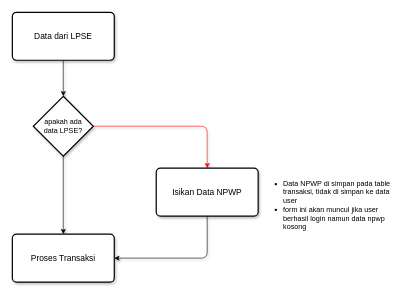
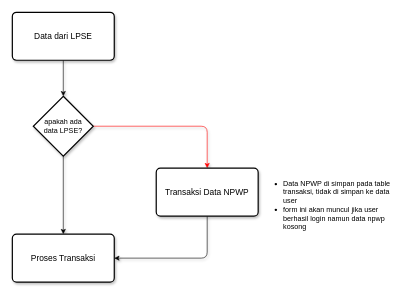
(207, 192) -> (207, 192)
